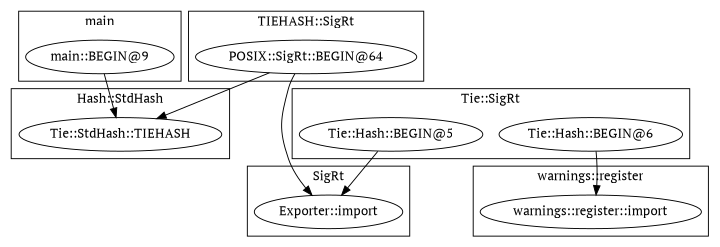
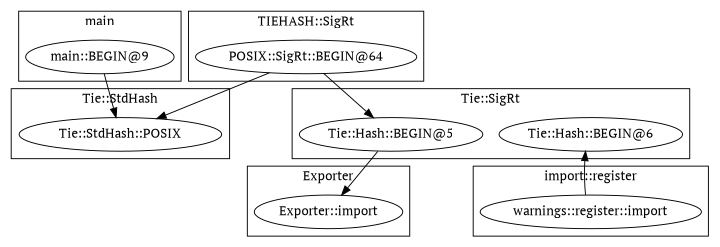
(120, 99) -> (120, 99)
(282, 133) -> (347, 94)
(120, 134) -> (120, 134)
(597, 172) -> (585, 178)
(329, 177) -> (329, 177)
(591, 177) -> (591, 177)
